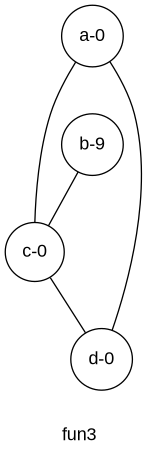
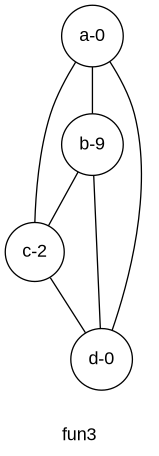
none -> (92, 90)
(35, 252) -> (35, 252)
none -> (97, 252)
